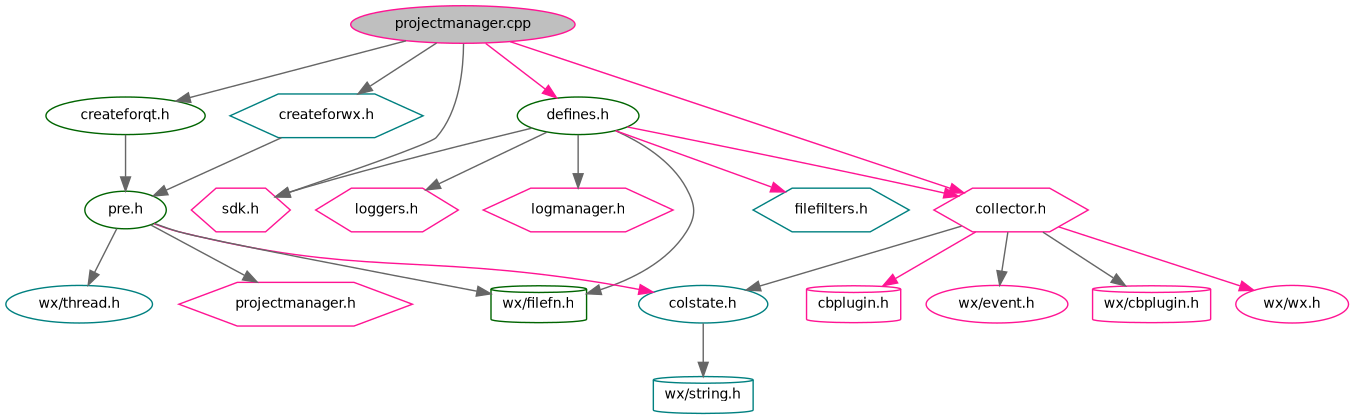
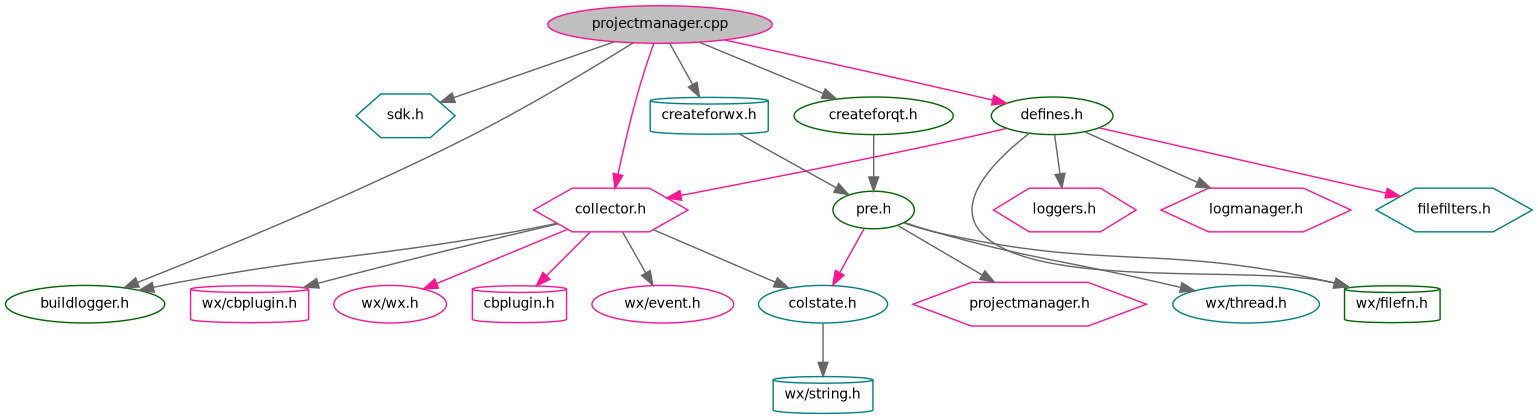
(327, 116) -> (709, 116)
(410, 159) -> none
(241, 210) -> (406, 116)
none -> (85, 304)
